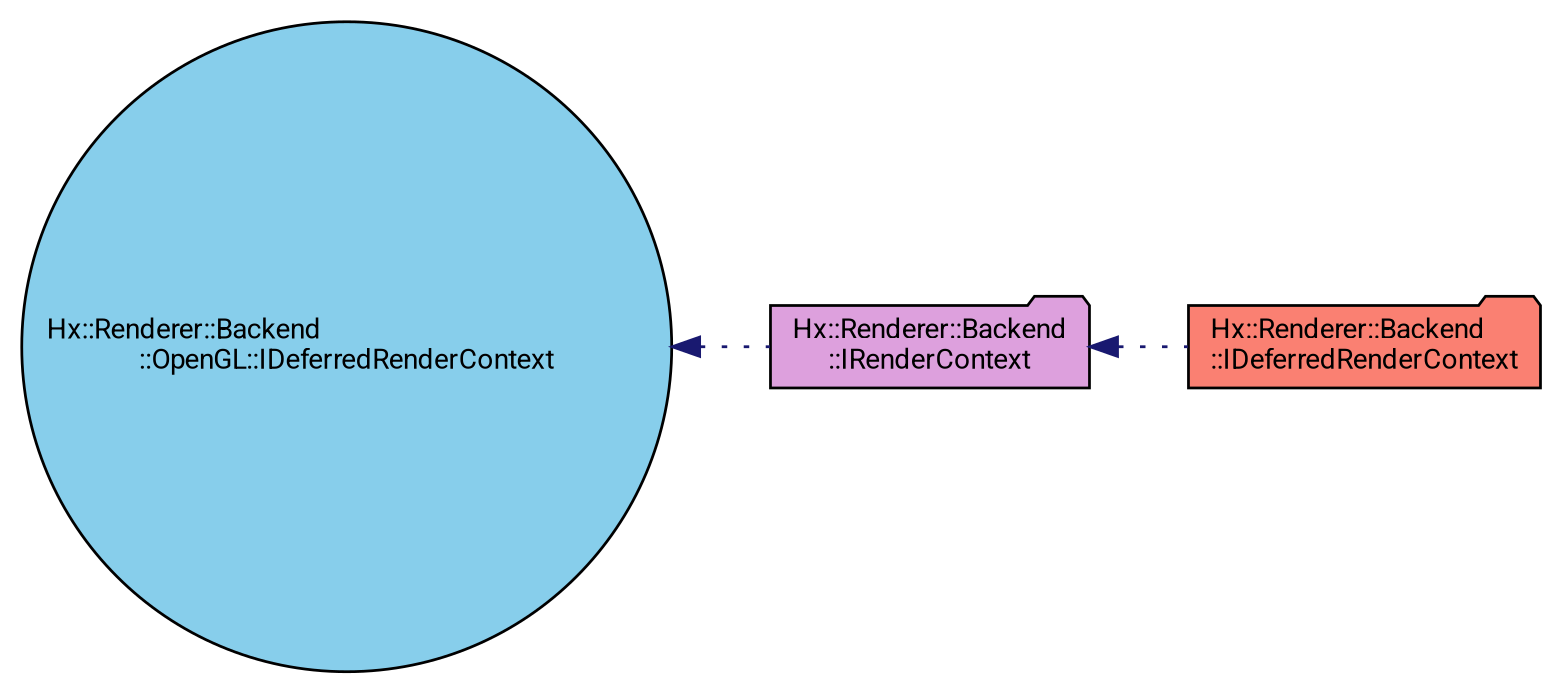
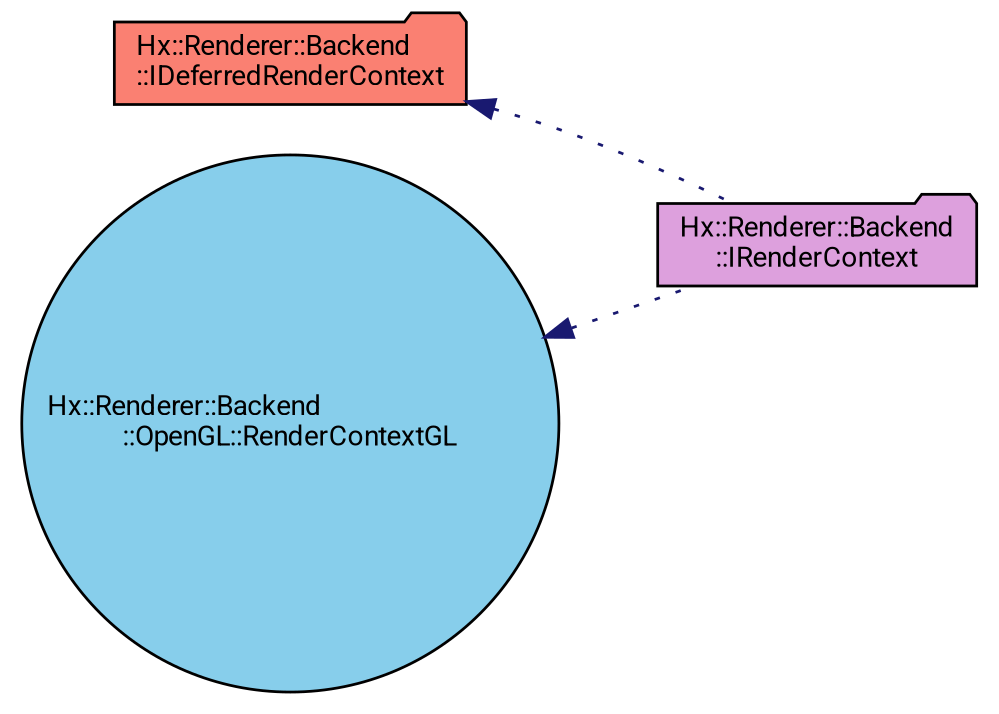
(347, 347) -> (290, 423)
(1153, 347) -> (615, 151)
